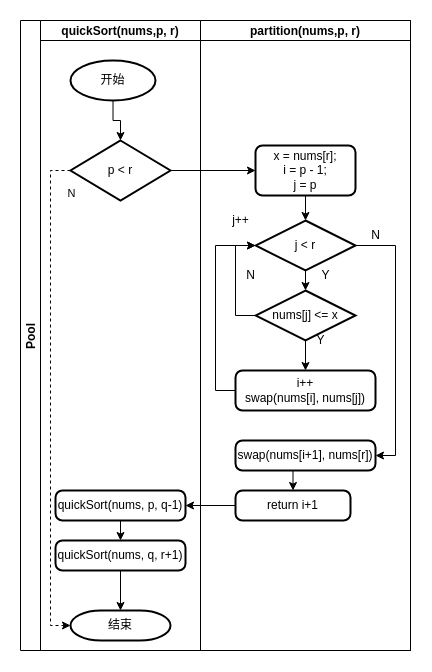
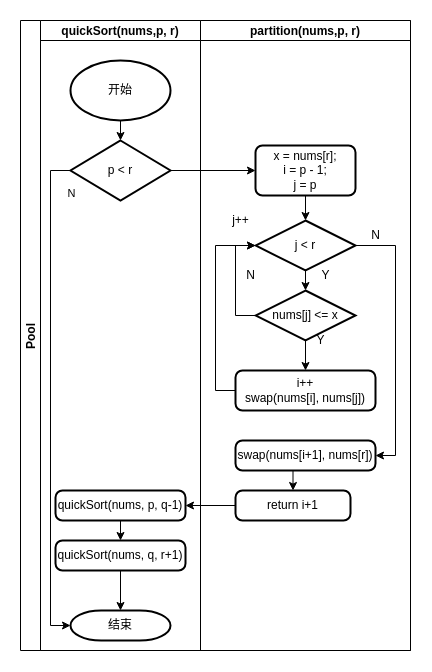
(113, 81) -> (121, 91)
(51, 395) -> (51, 395)
